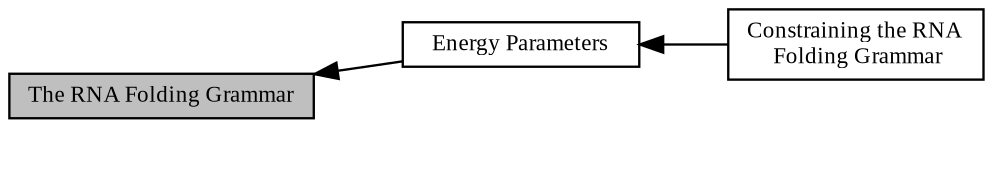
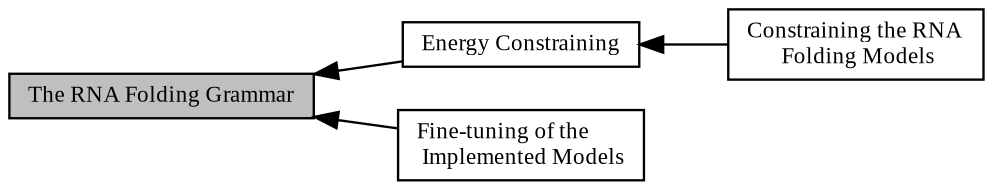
(521, 44) -> (521, 44)
(856, 44) -> (856, 44)
none -> (521, 145)
